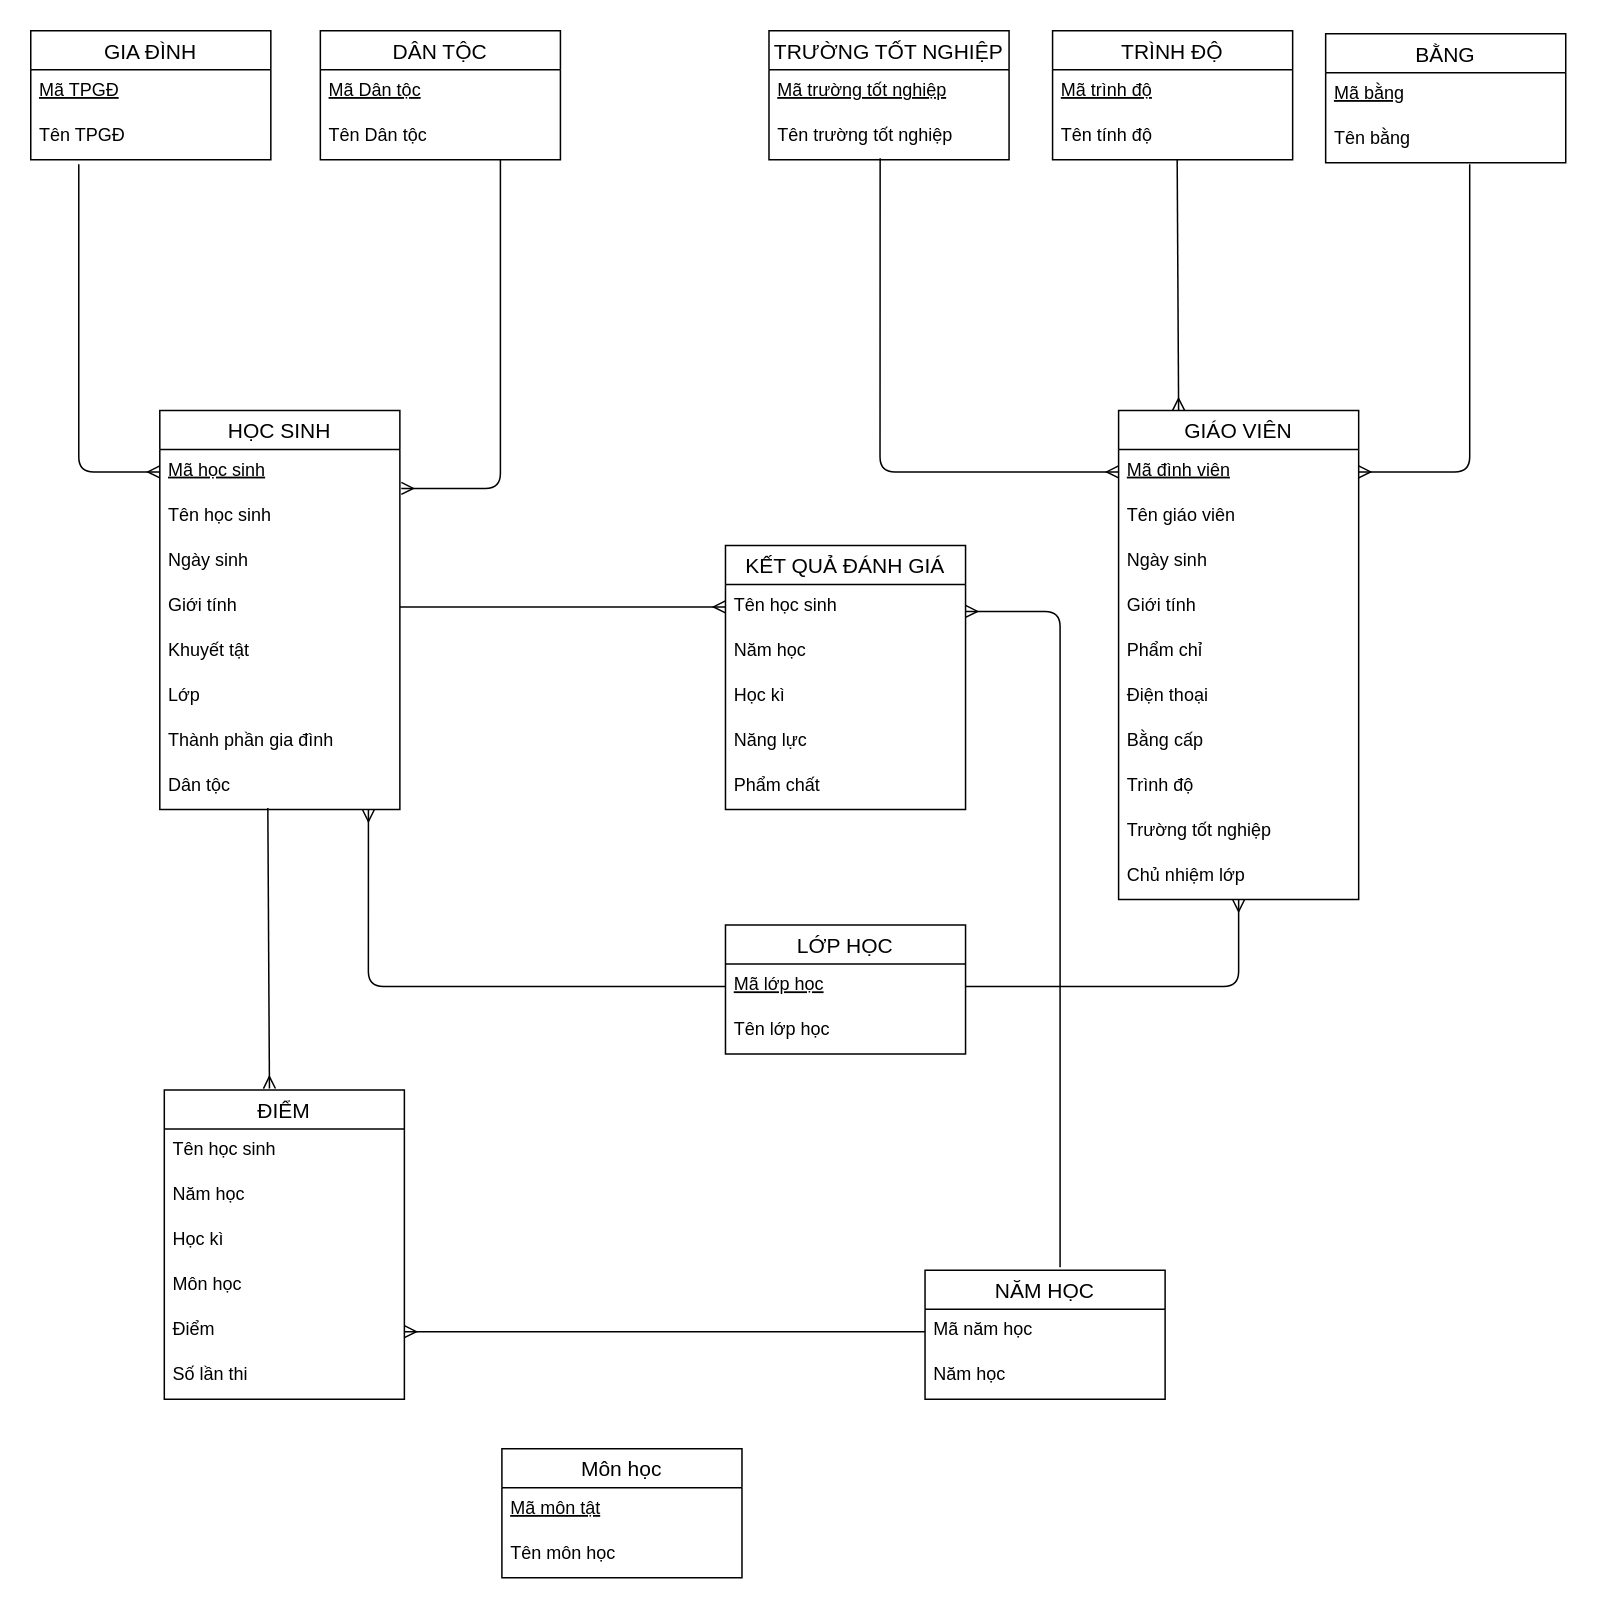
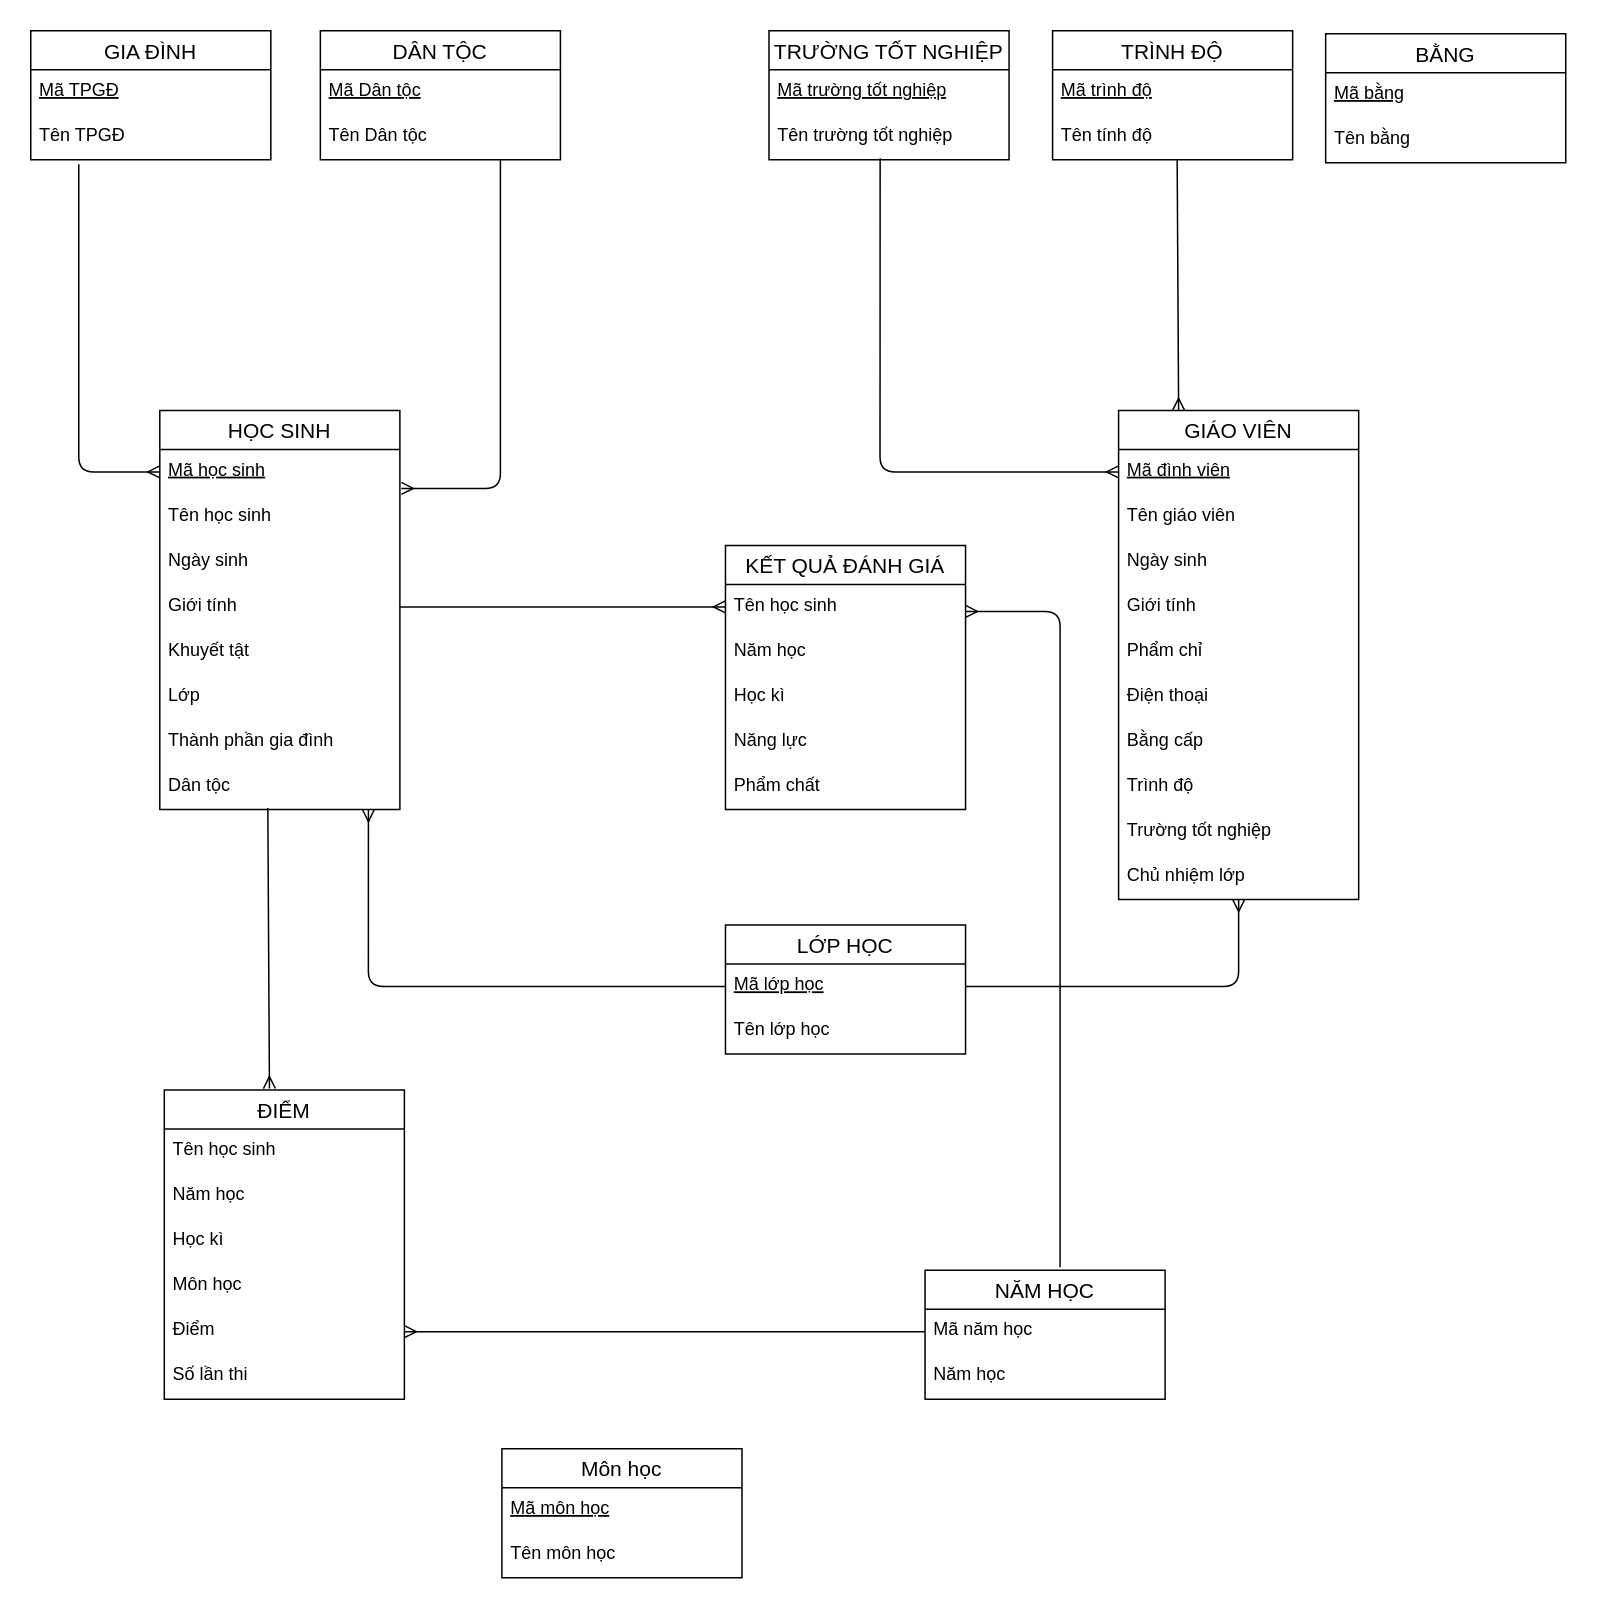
(1469, 368) -> none
(556, 1508) -> (556, 1508)
